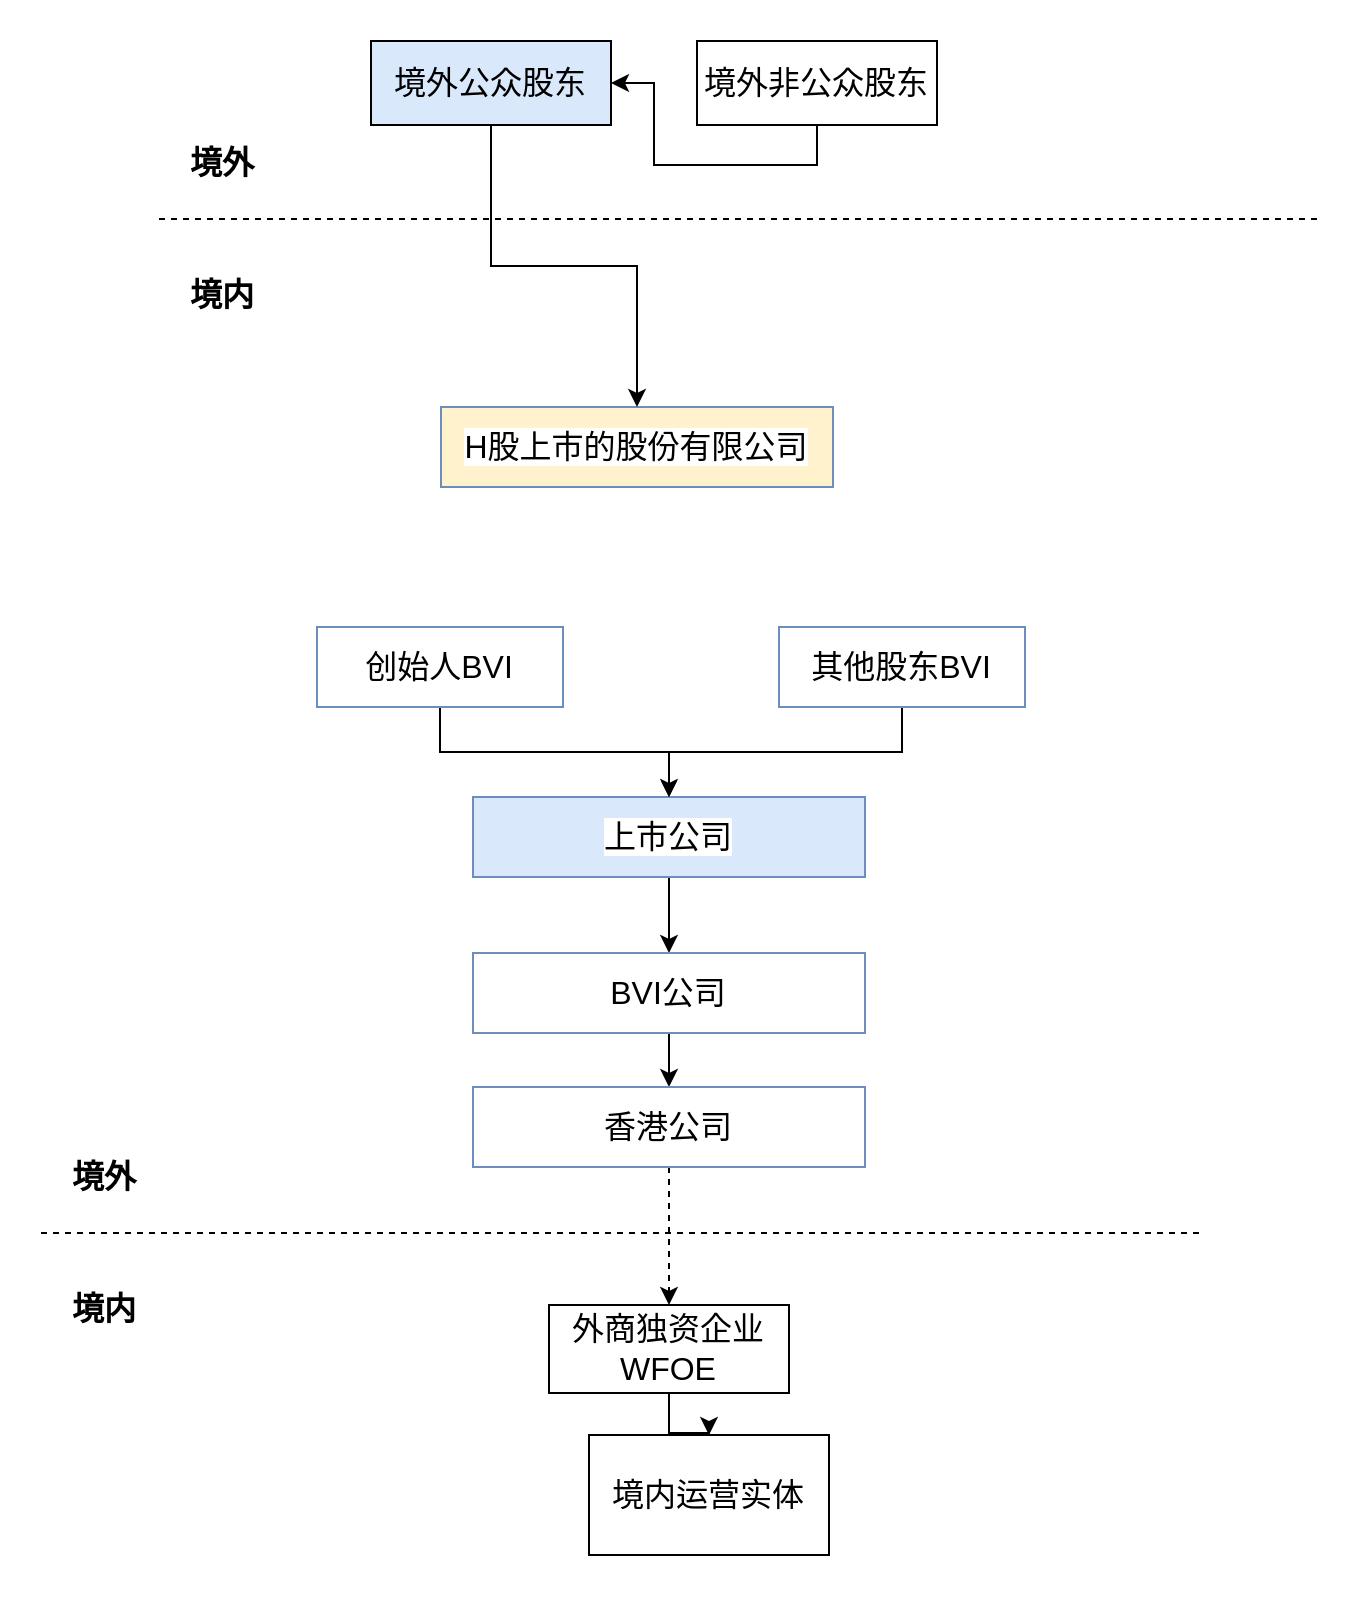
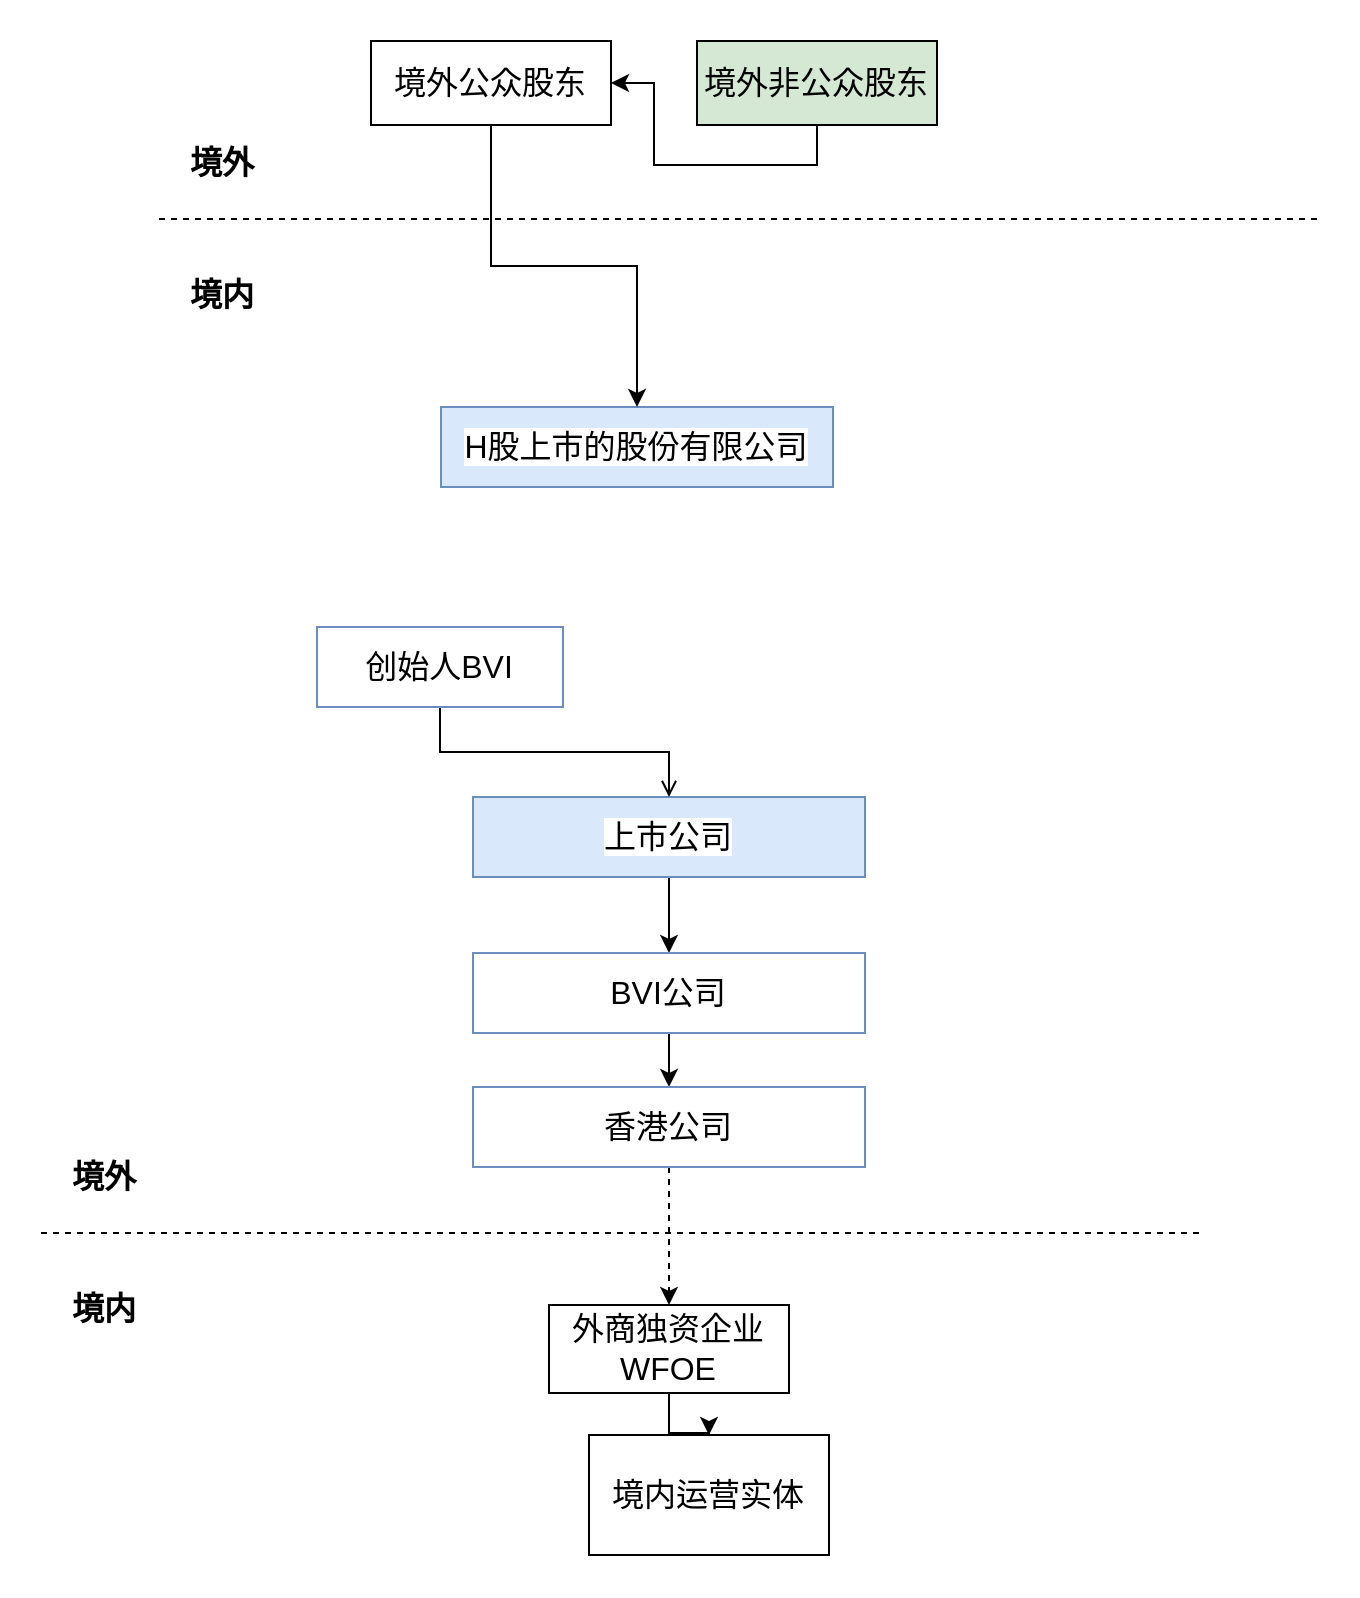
(491, 83) -> (491, 83)
(817, 83) -> (817, 83)
(637, 447) -> (637, 447)
(902, 667) -> none
(810, 752) -> none
